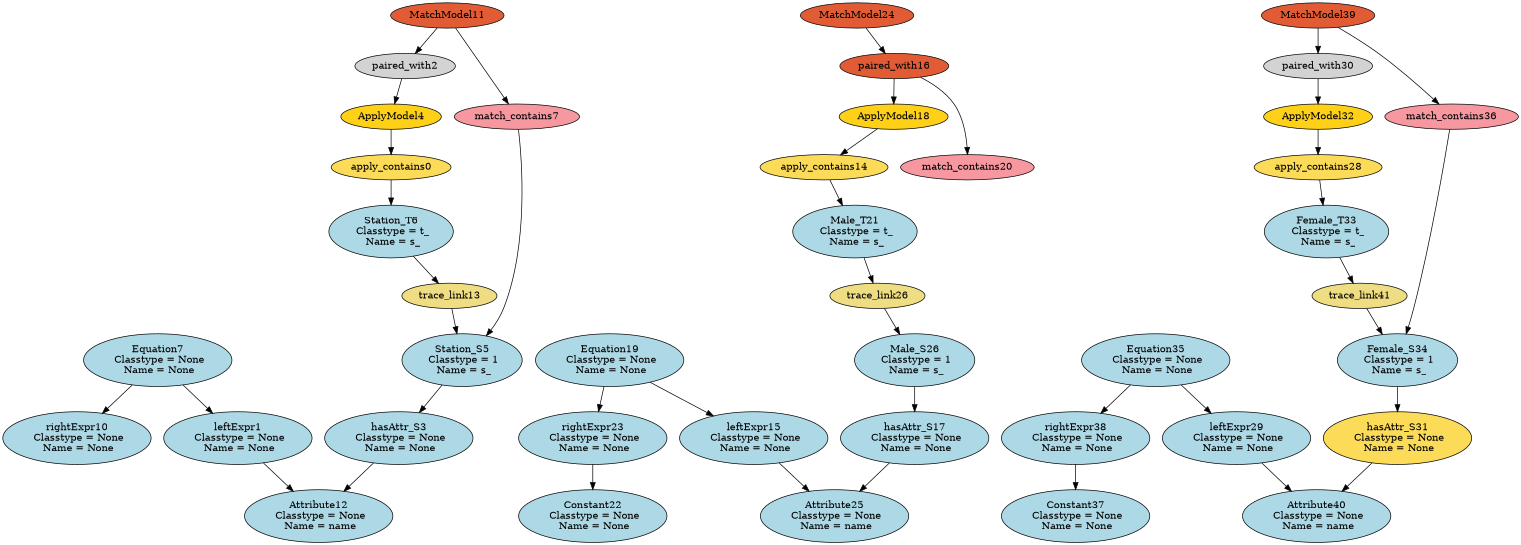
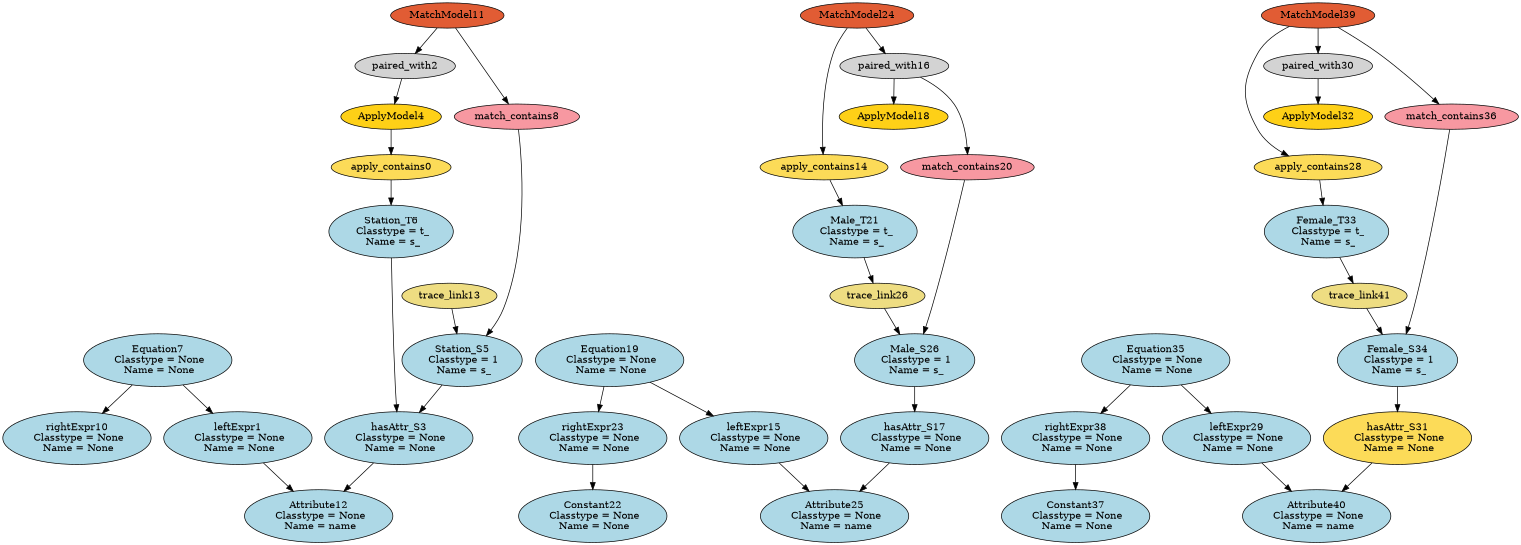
(894, 66) -> (894, 66)
(517, 117) -> (517, 117)
(1318, 139) -> (1246, 87)
(862, 140) -> (826, 85)
none -> (946, 254)
(423, 267) -> (393, 331)
